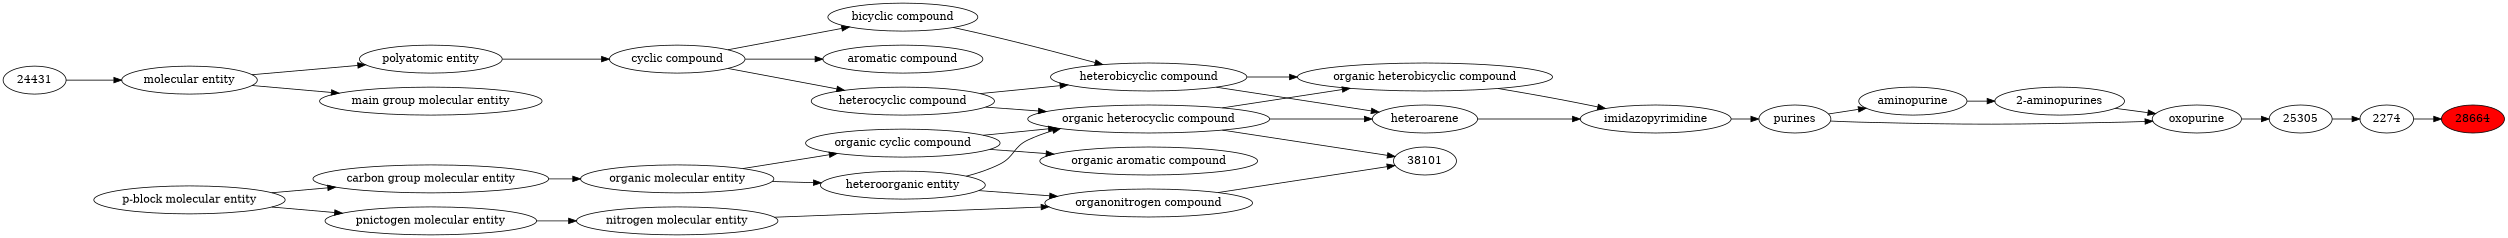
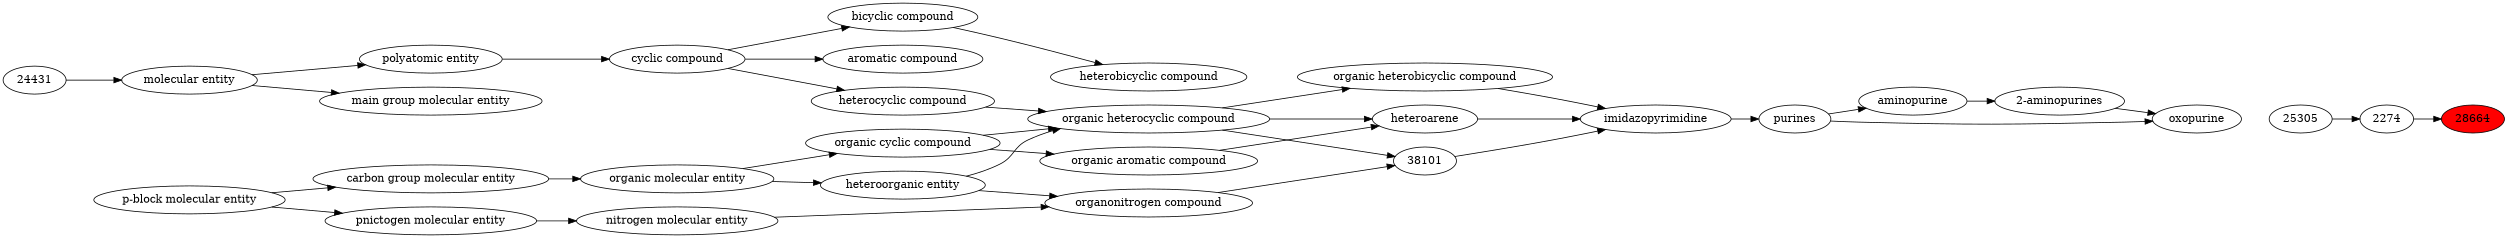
(1268, 77) -> none
(1020, 90) -> none
(1305, 101) -> (1303, 138)
(2251, 119) -> none
none -> (1526, 145)
